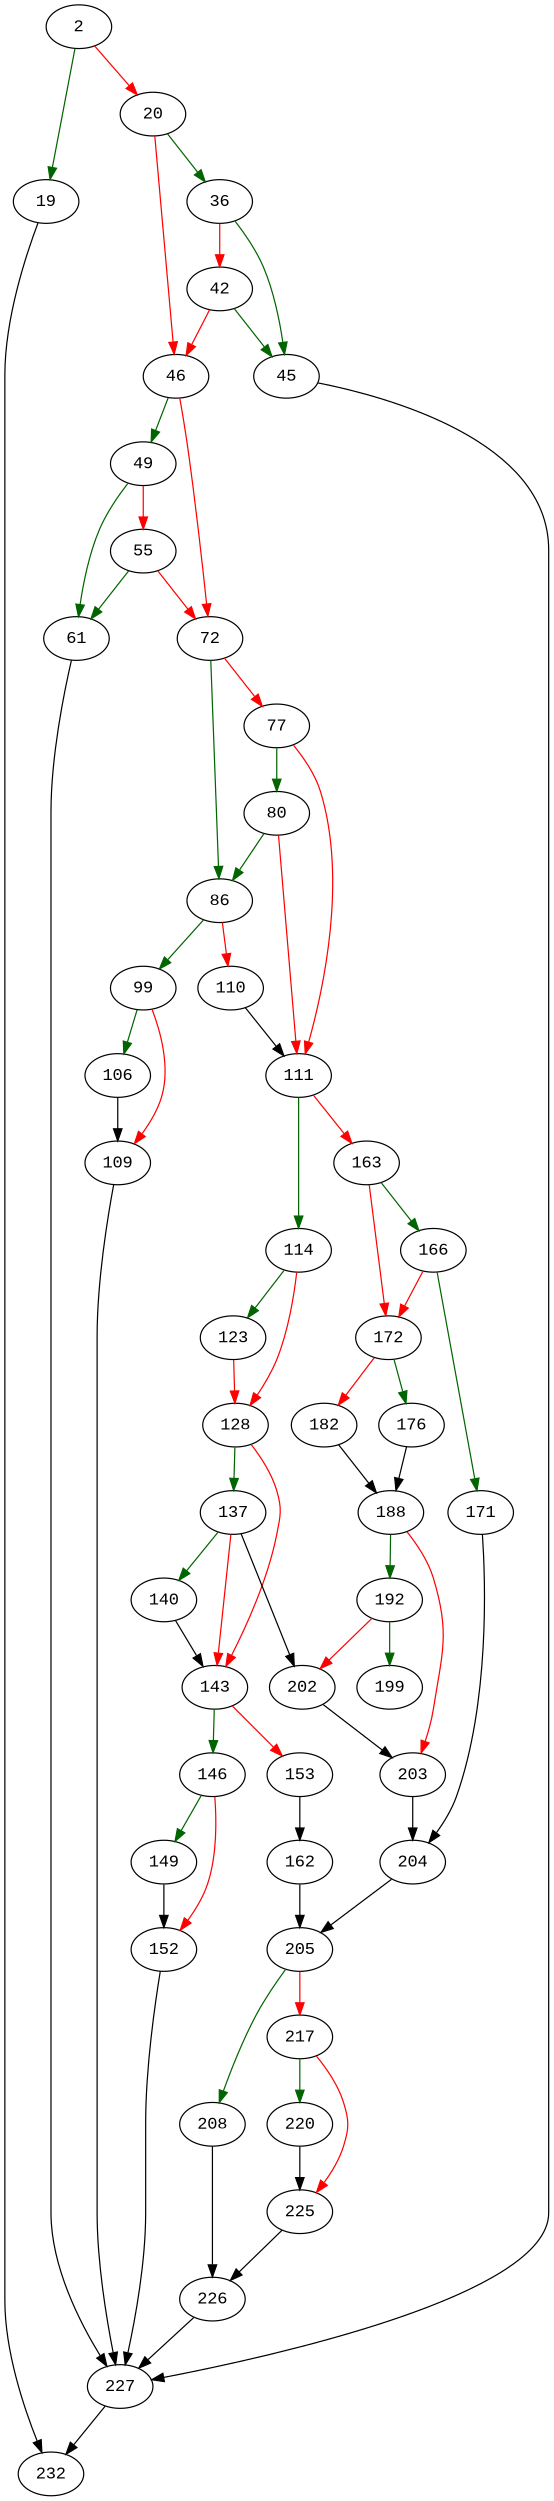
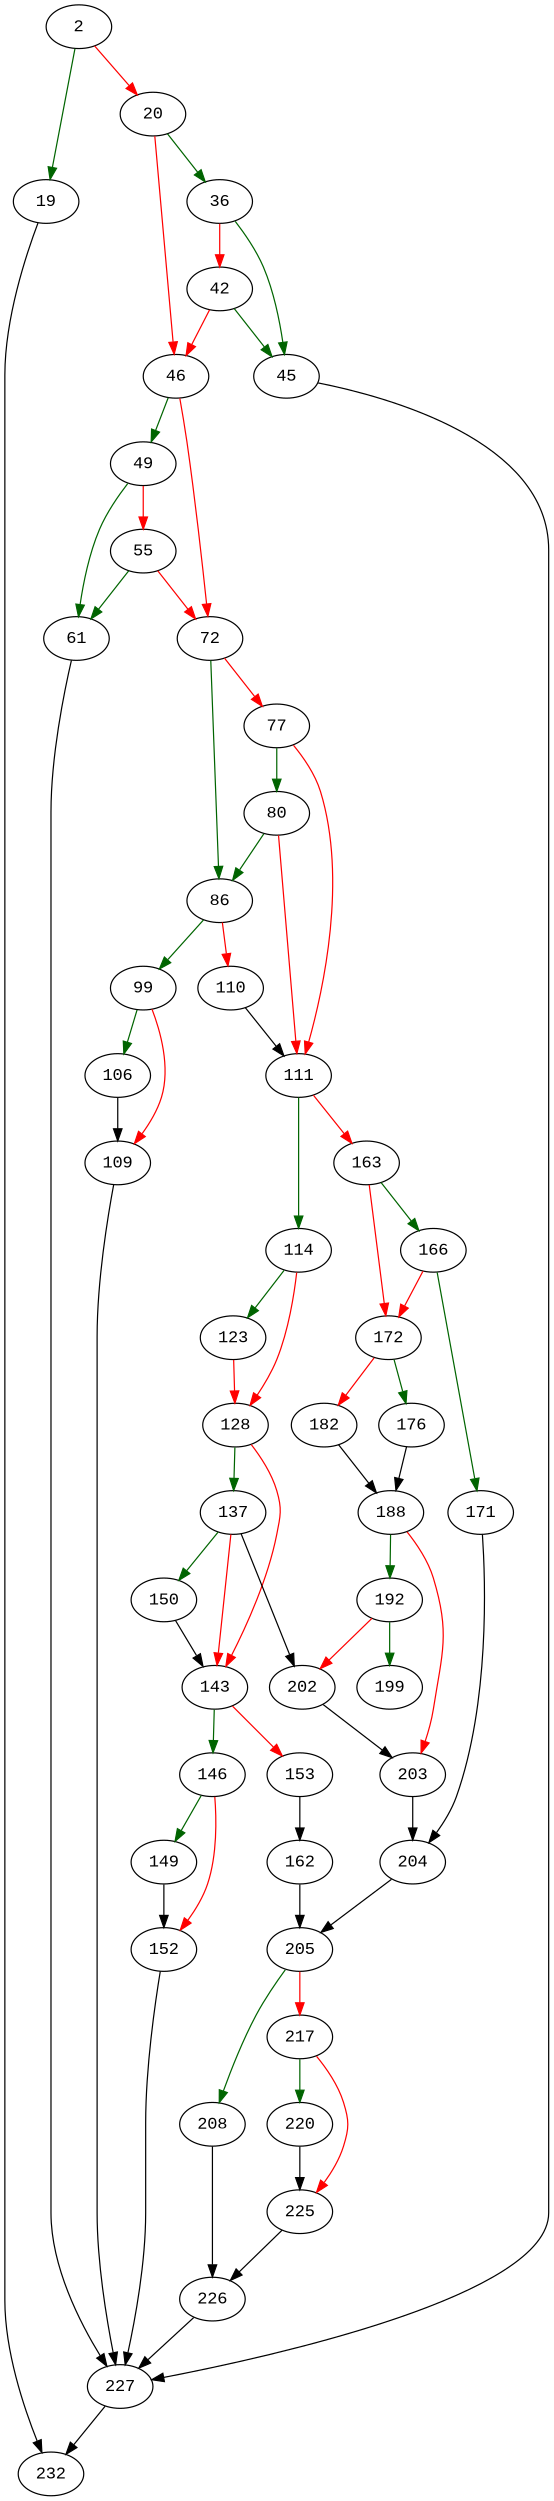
(164, 1600) -> (164, 1600)
